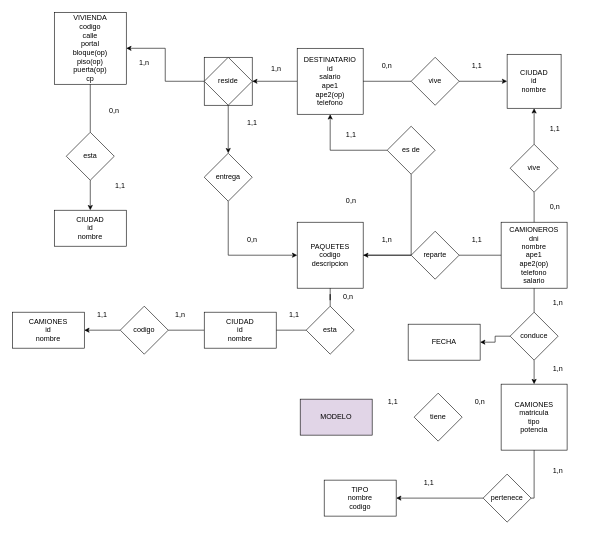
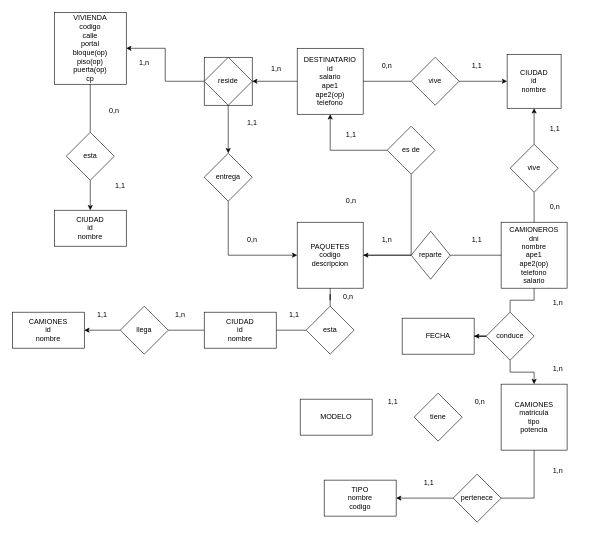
(435, 255) -> (431, 255)
(144, 330) -> (144, 330)
(534, 336) -> (510, 336)
(444, 342) -> (438, 336)
(336, 417) -> (336, 417)
(507, 498) -> (477, 498)
